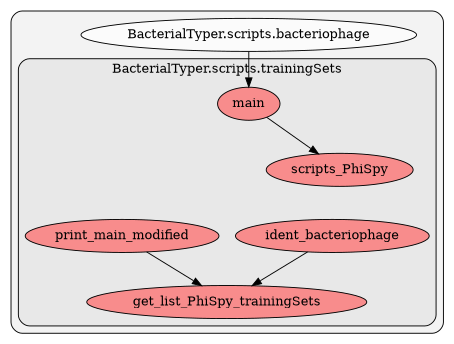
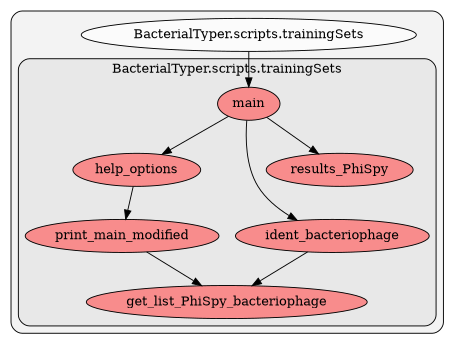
(249, 35) -> (249, 35)
none -> (137, 170)
(340, 170) -> (340, 170)
none -> (253, 175)
(227, 302) -> (227, 302)
